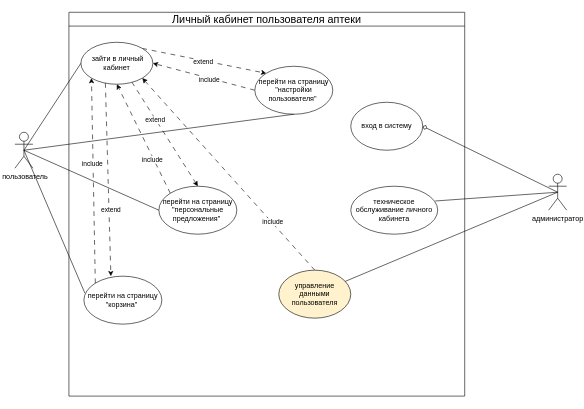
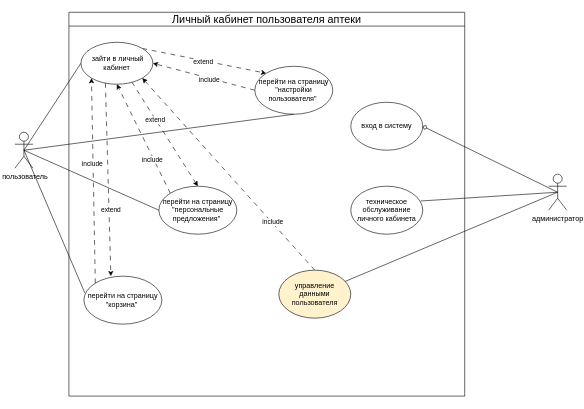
(394, 210) -> (387, 210)
